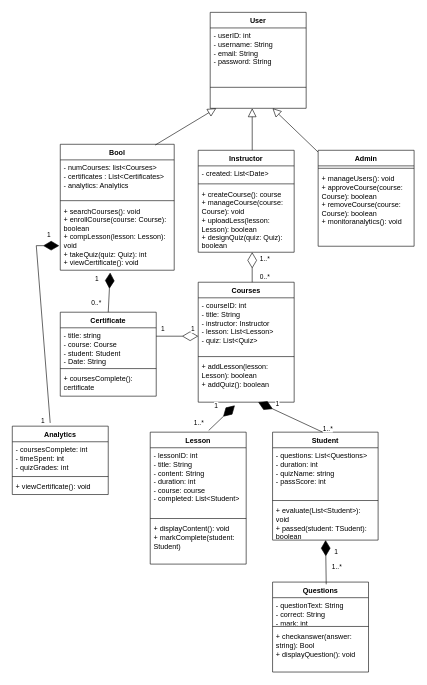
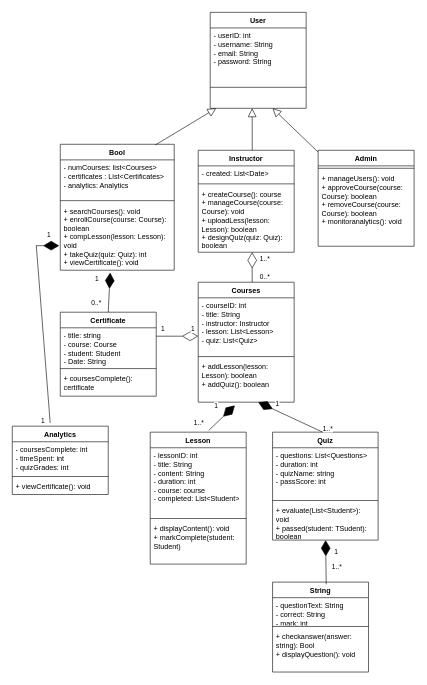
(326, 441) -> (326, 441)
(321, 591) -> (321, 591)
